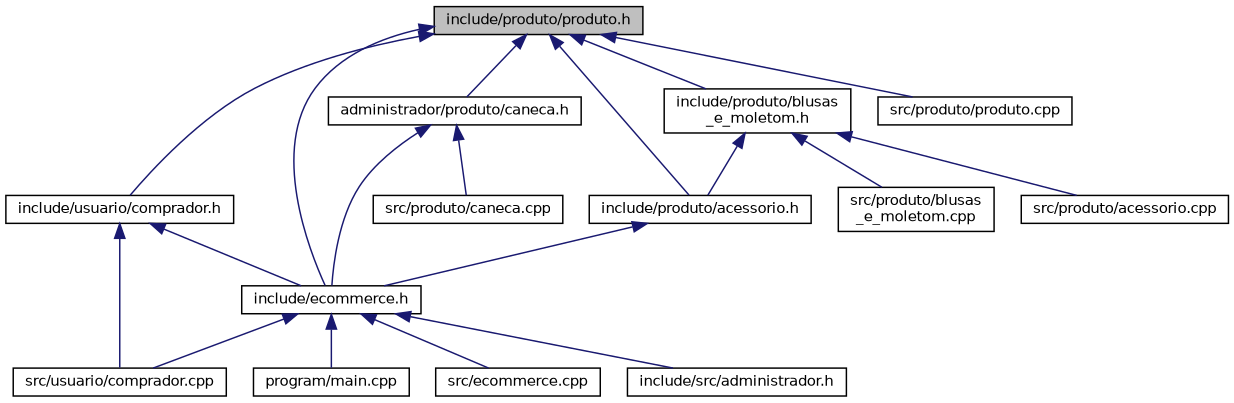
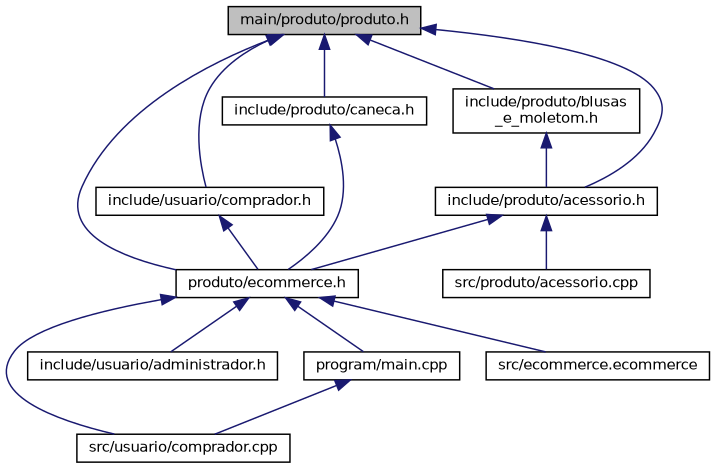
(539, 21) -> (324, 21)
(455, 111) -> (324, 111)
(975, 111) -> none
(964, 166) -> (546, 250)
(468, 209) -> none
(916, 209) -> none
(331, 300) -> (267, 284)
(120, 303) -> (276, 410)
(518, 382) -> (598, 366)
(737, 382) -> (153, 366)
